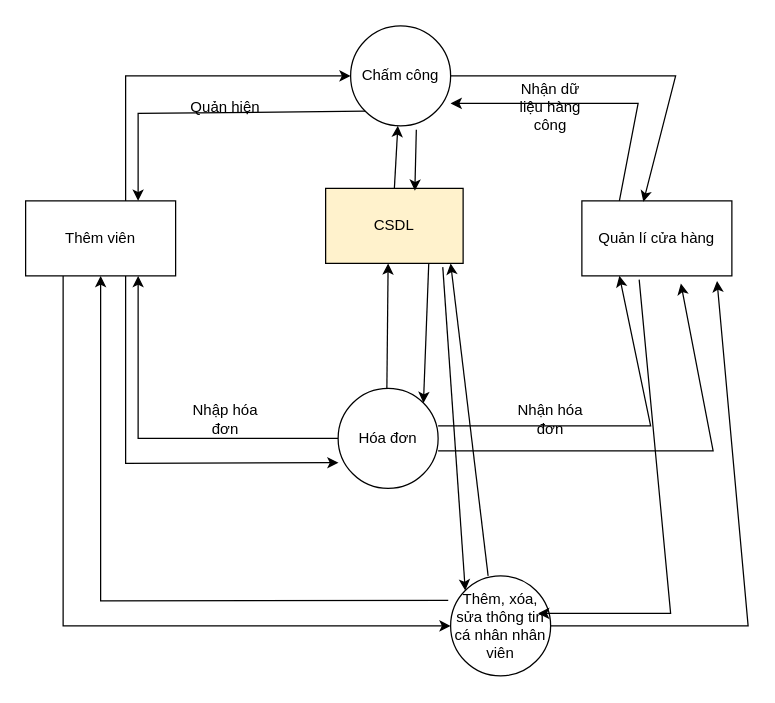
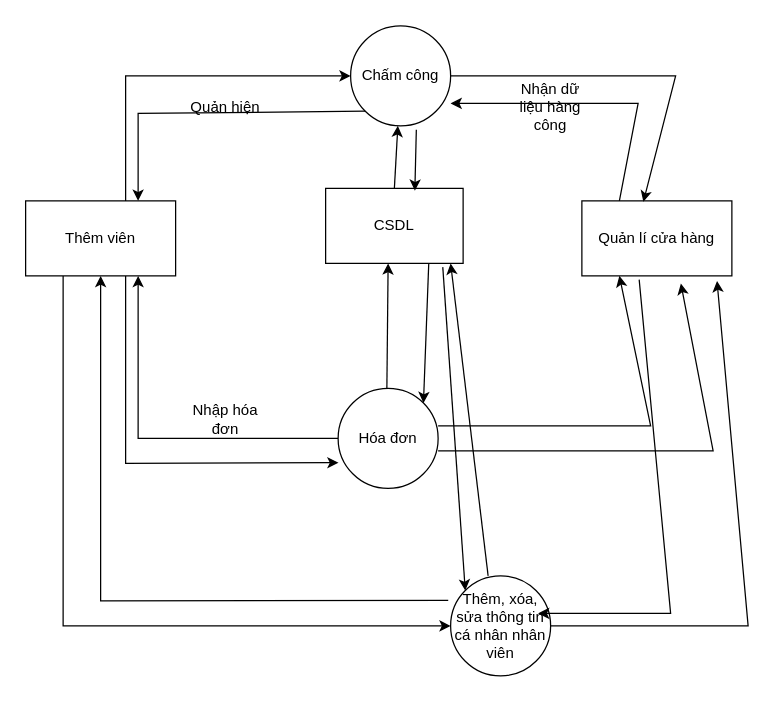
(394, 226) -> (394, 226)
(551, 419) -> none
